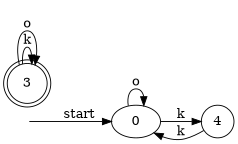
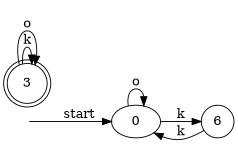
(218, 122) -> (218, 122)
